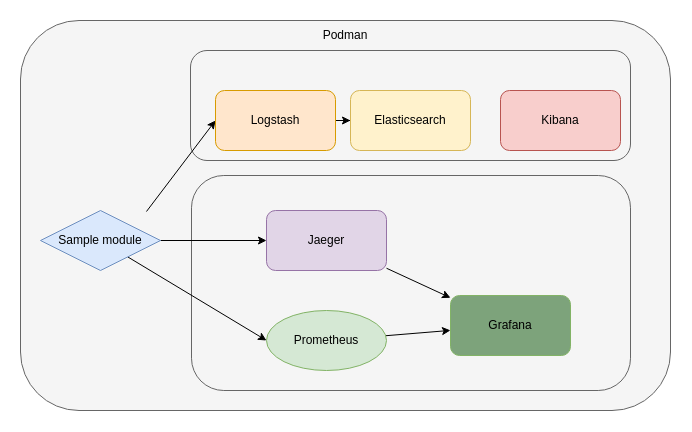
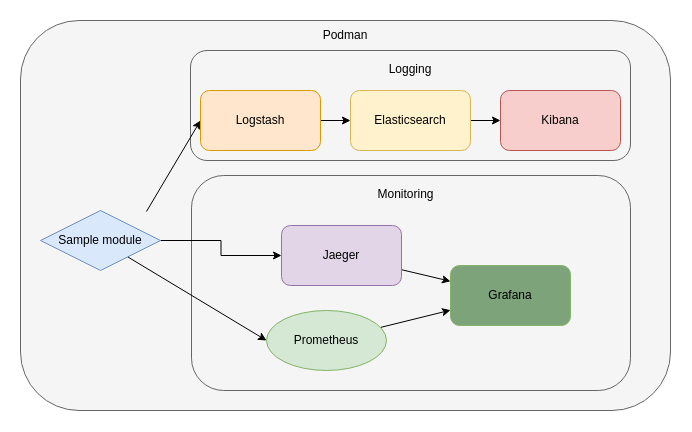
none -> (411, 70)
(276, 121) -> (261, 121)
none -> (490, 121)
none -> (406, 195)
(327, 241) -> (342, 256)
(511, 326) -> (511, 296)
